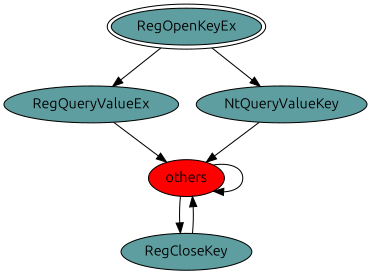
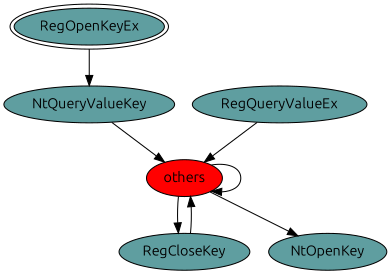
(141, 64) -> none
none -> (328, 252)
